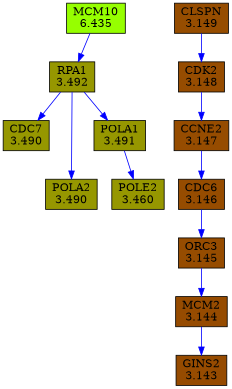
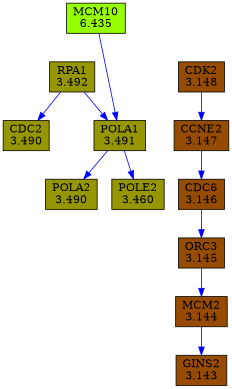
(201, 18) -> none
(86, 44) -> (107, 73)
(72, 132) -> (98, 162)
(26, 136) -> (26, 136)
